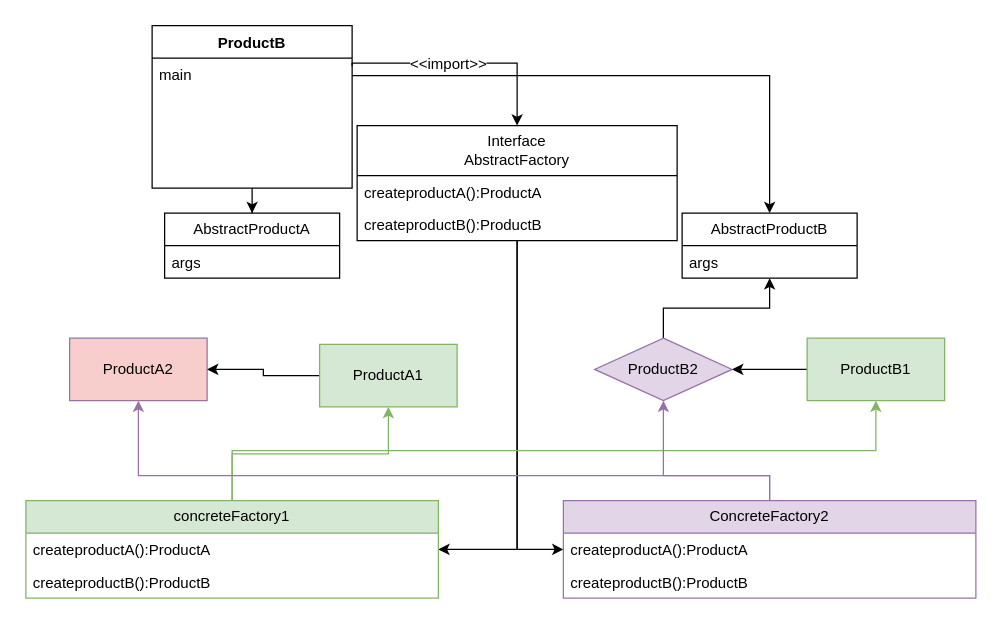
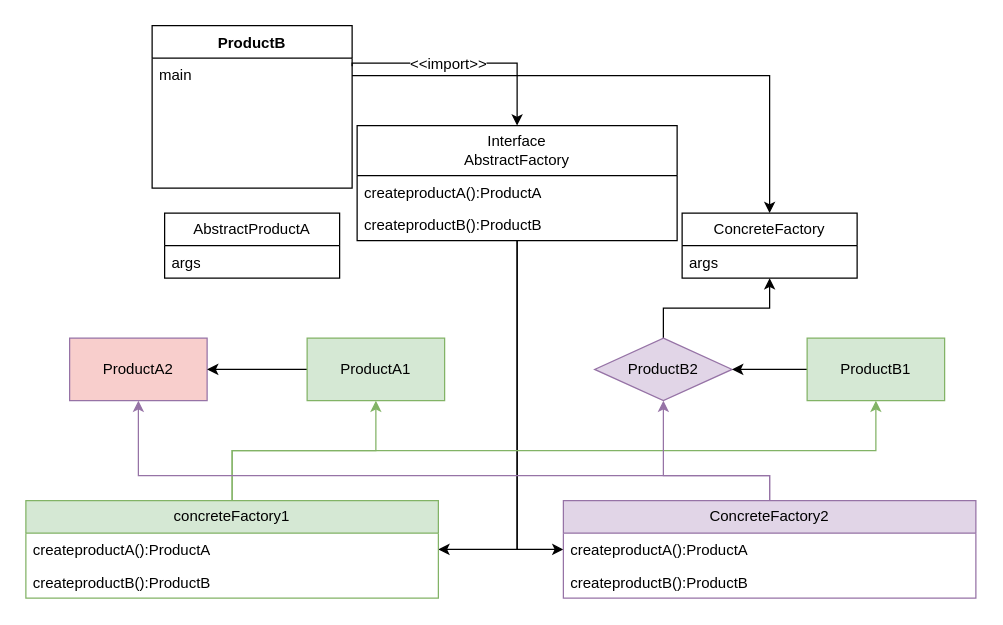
(252, 203) -> none
(769, 229) -> (769, 229)
(388, 376) -> (376, 369)
